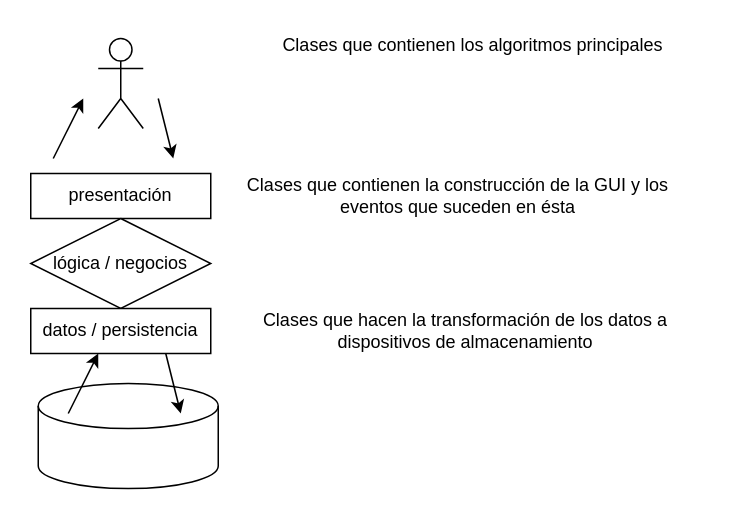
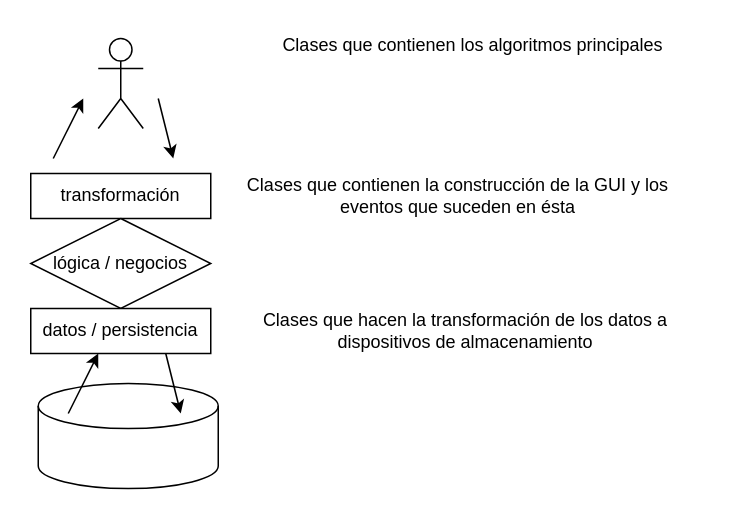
(121, 196) -> (121, 196)
